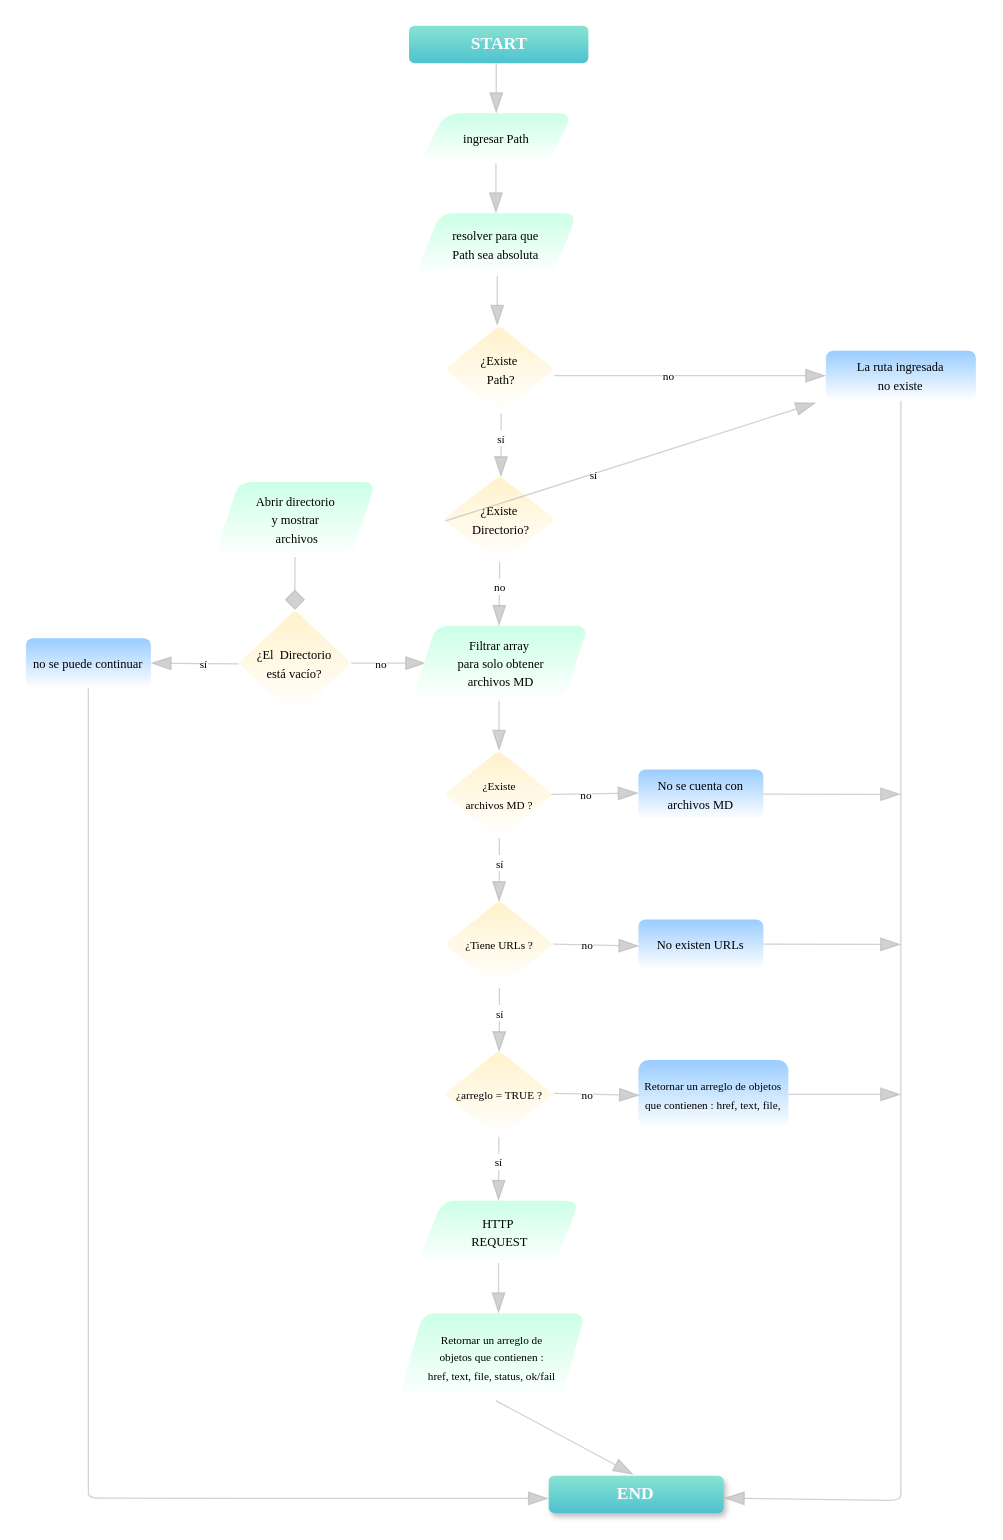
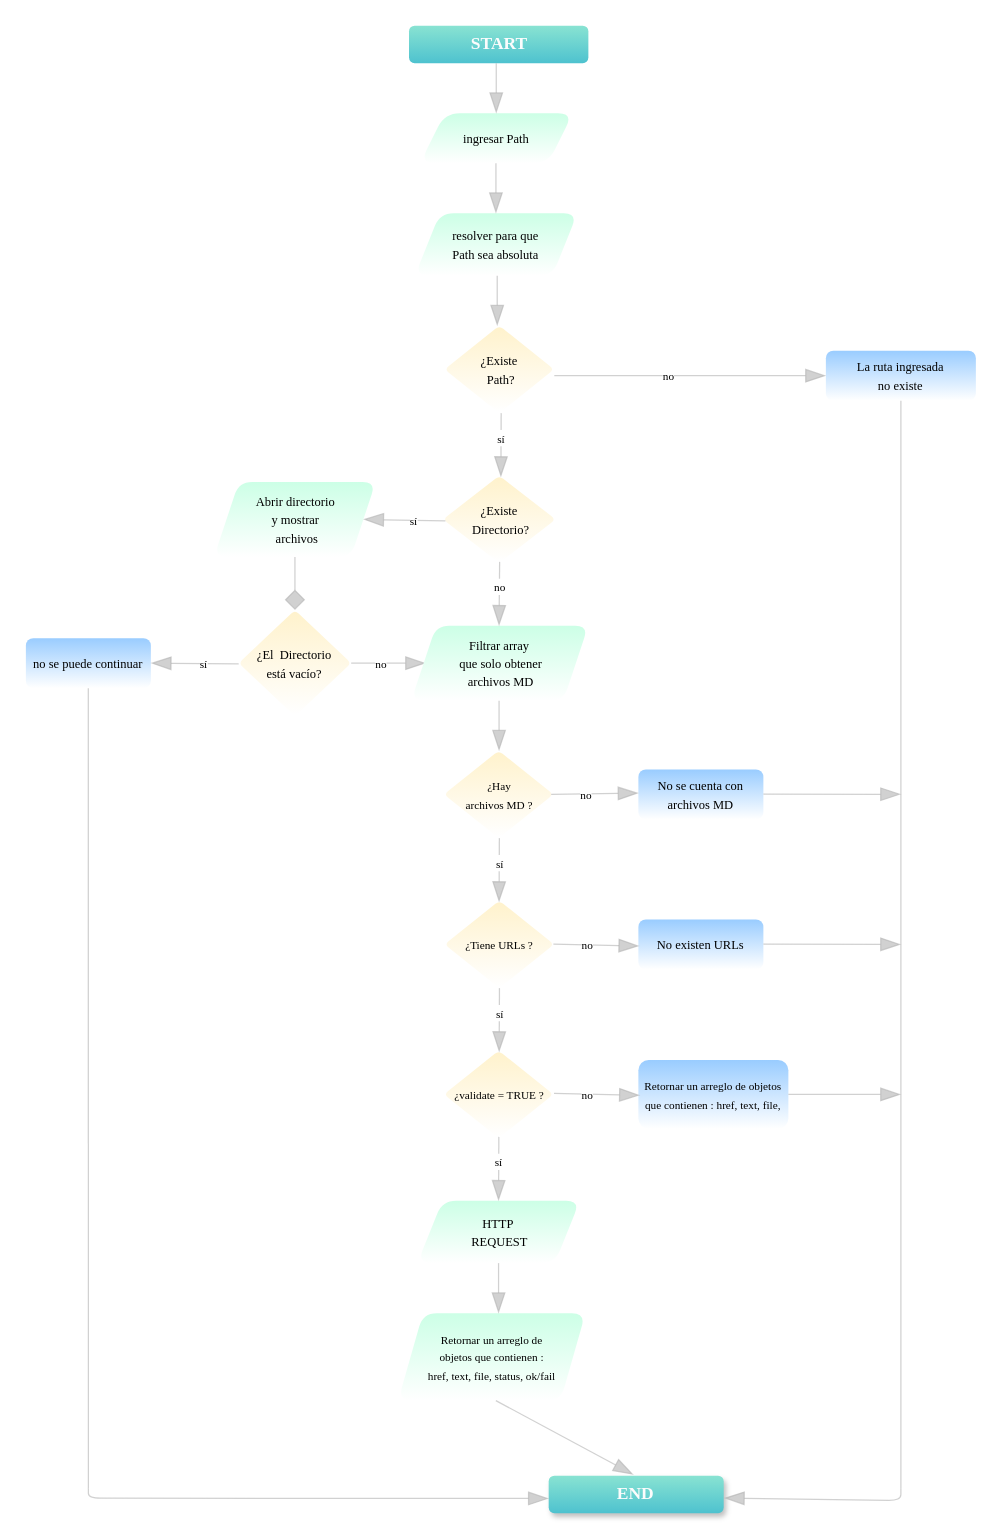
(592, 474) -> (413, 520)
(499, 663) -> (499, 663)
(499, 794) -> (499, 794)
(499, 1094) -> (499, 1094)
